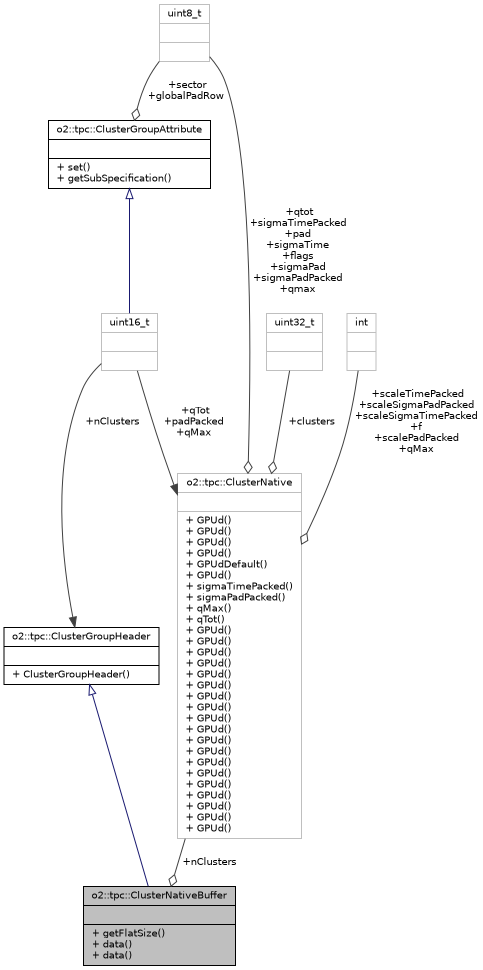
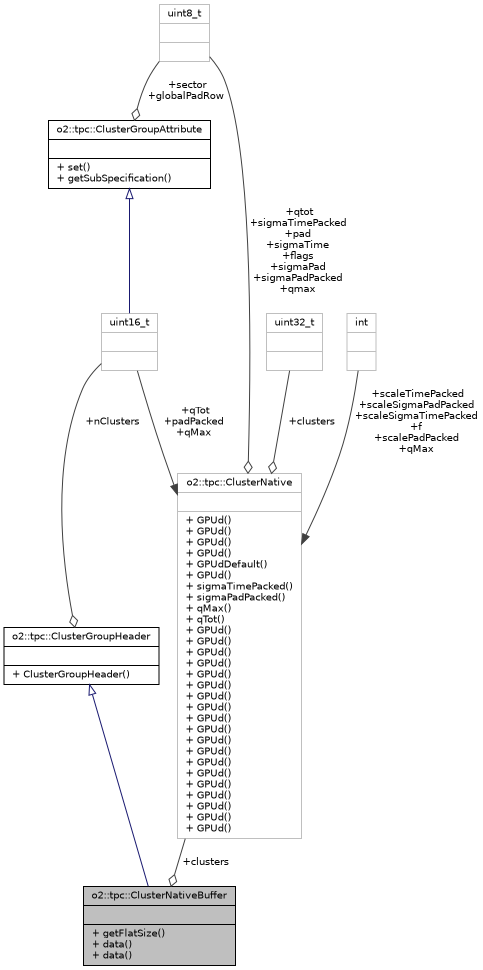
(340, 454) -> (339, 455)
(62, 486) -> (63, 485)
(208, 862) -> (204, 862)
